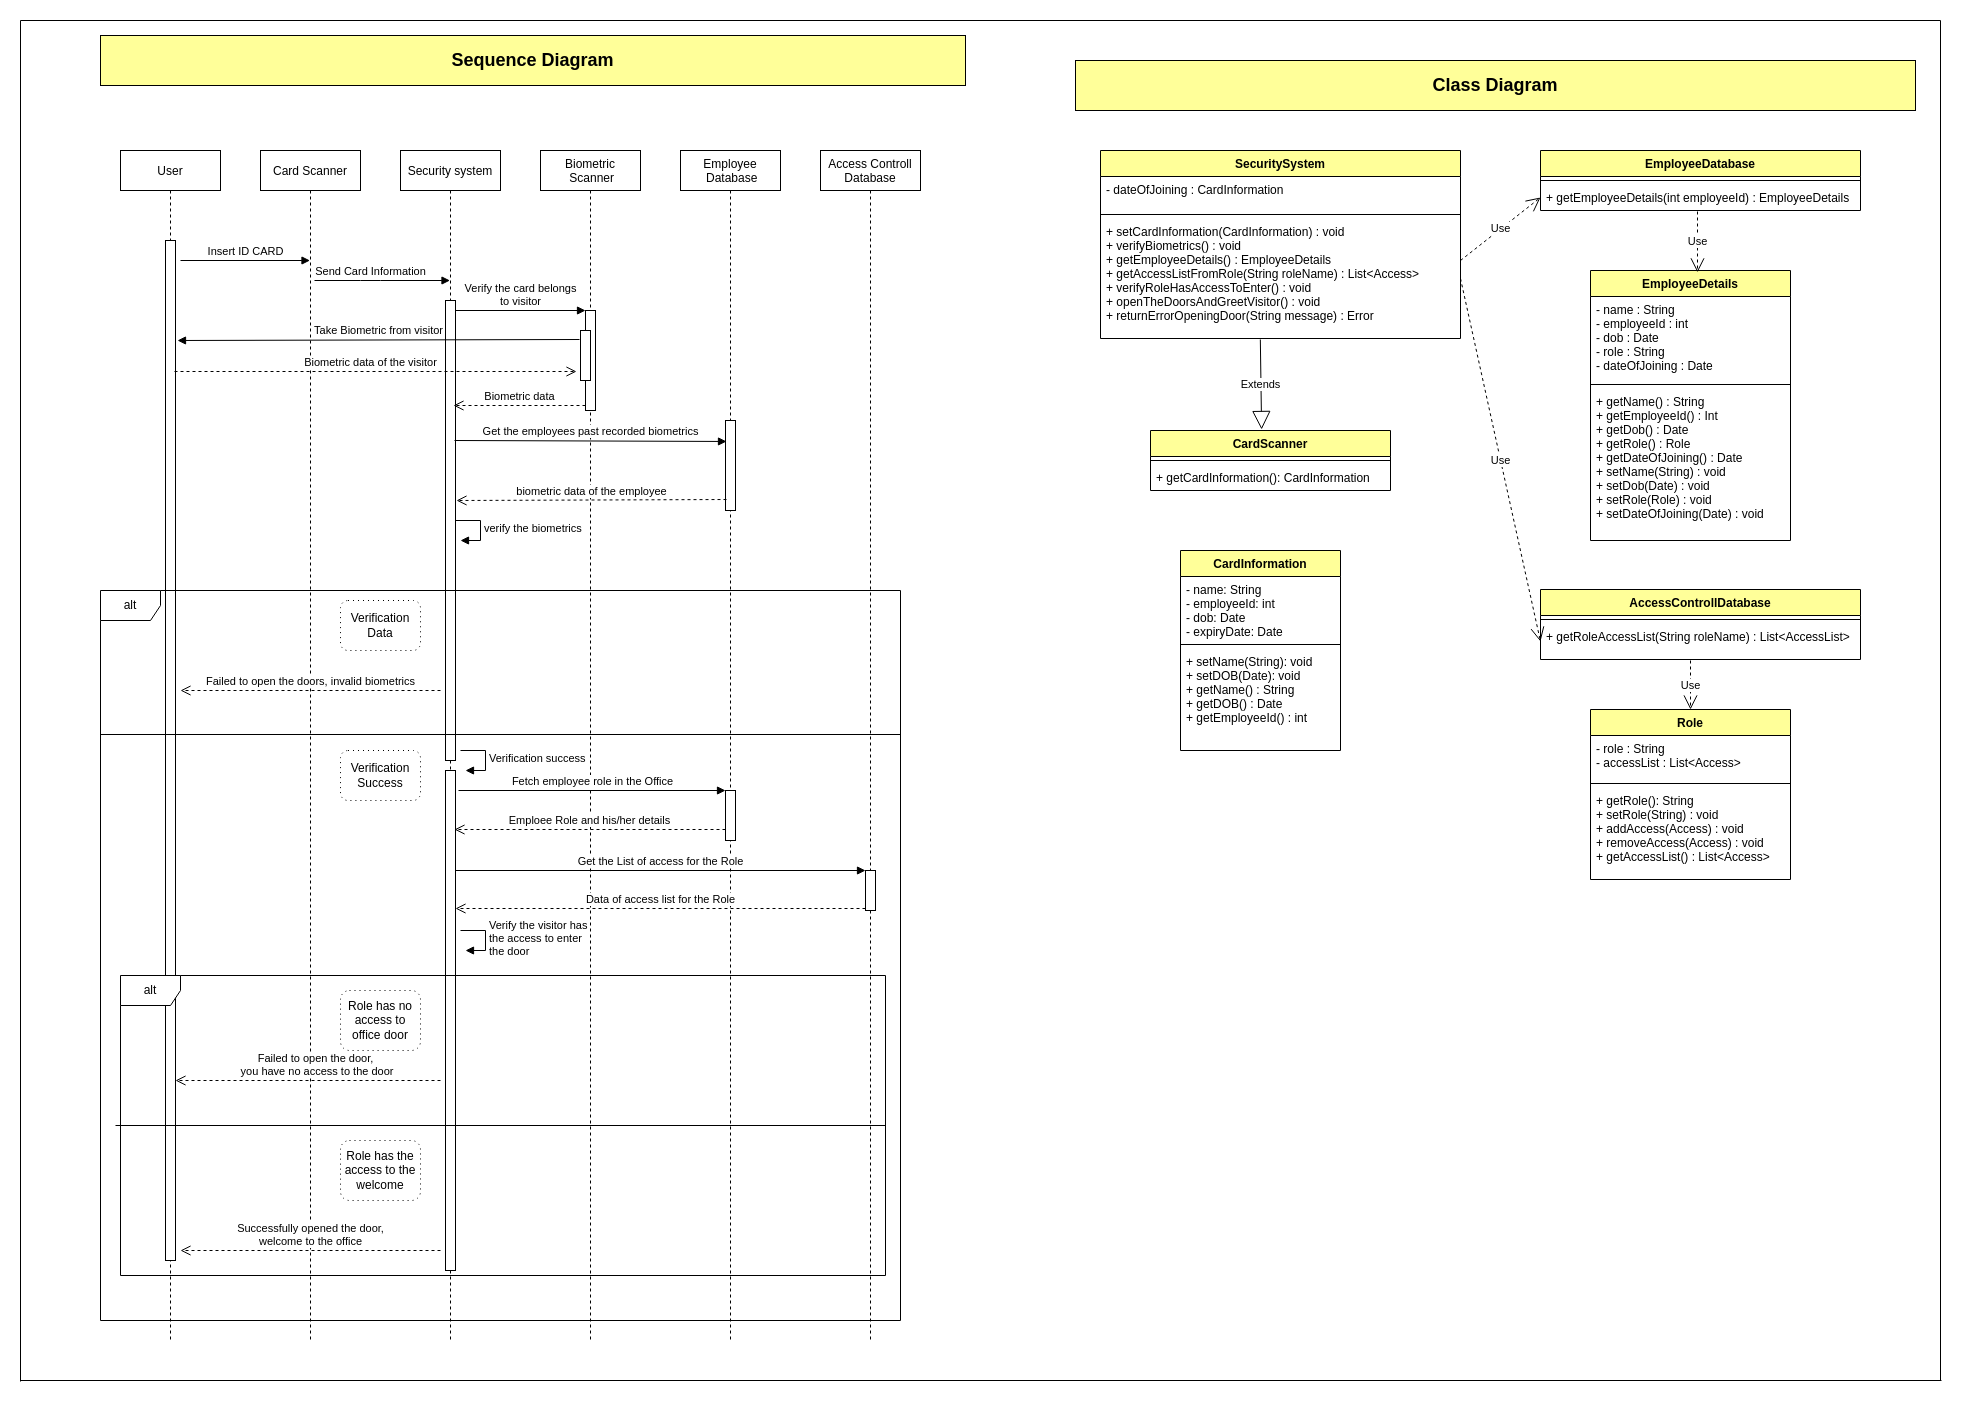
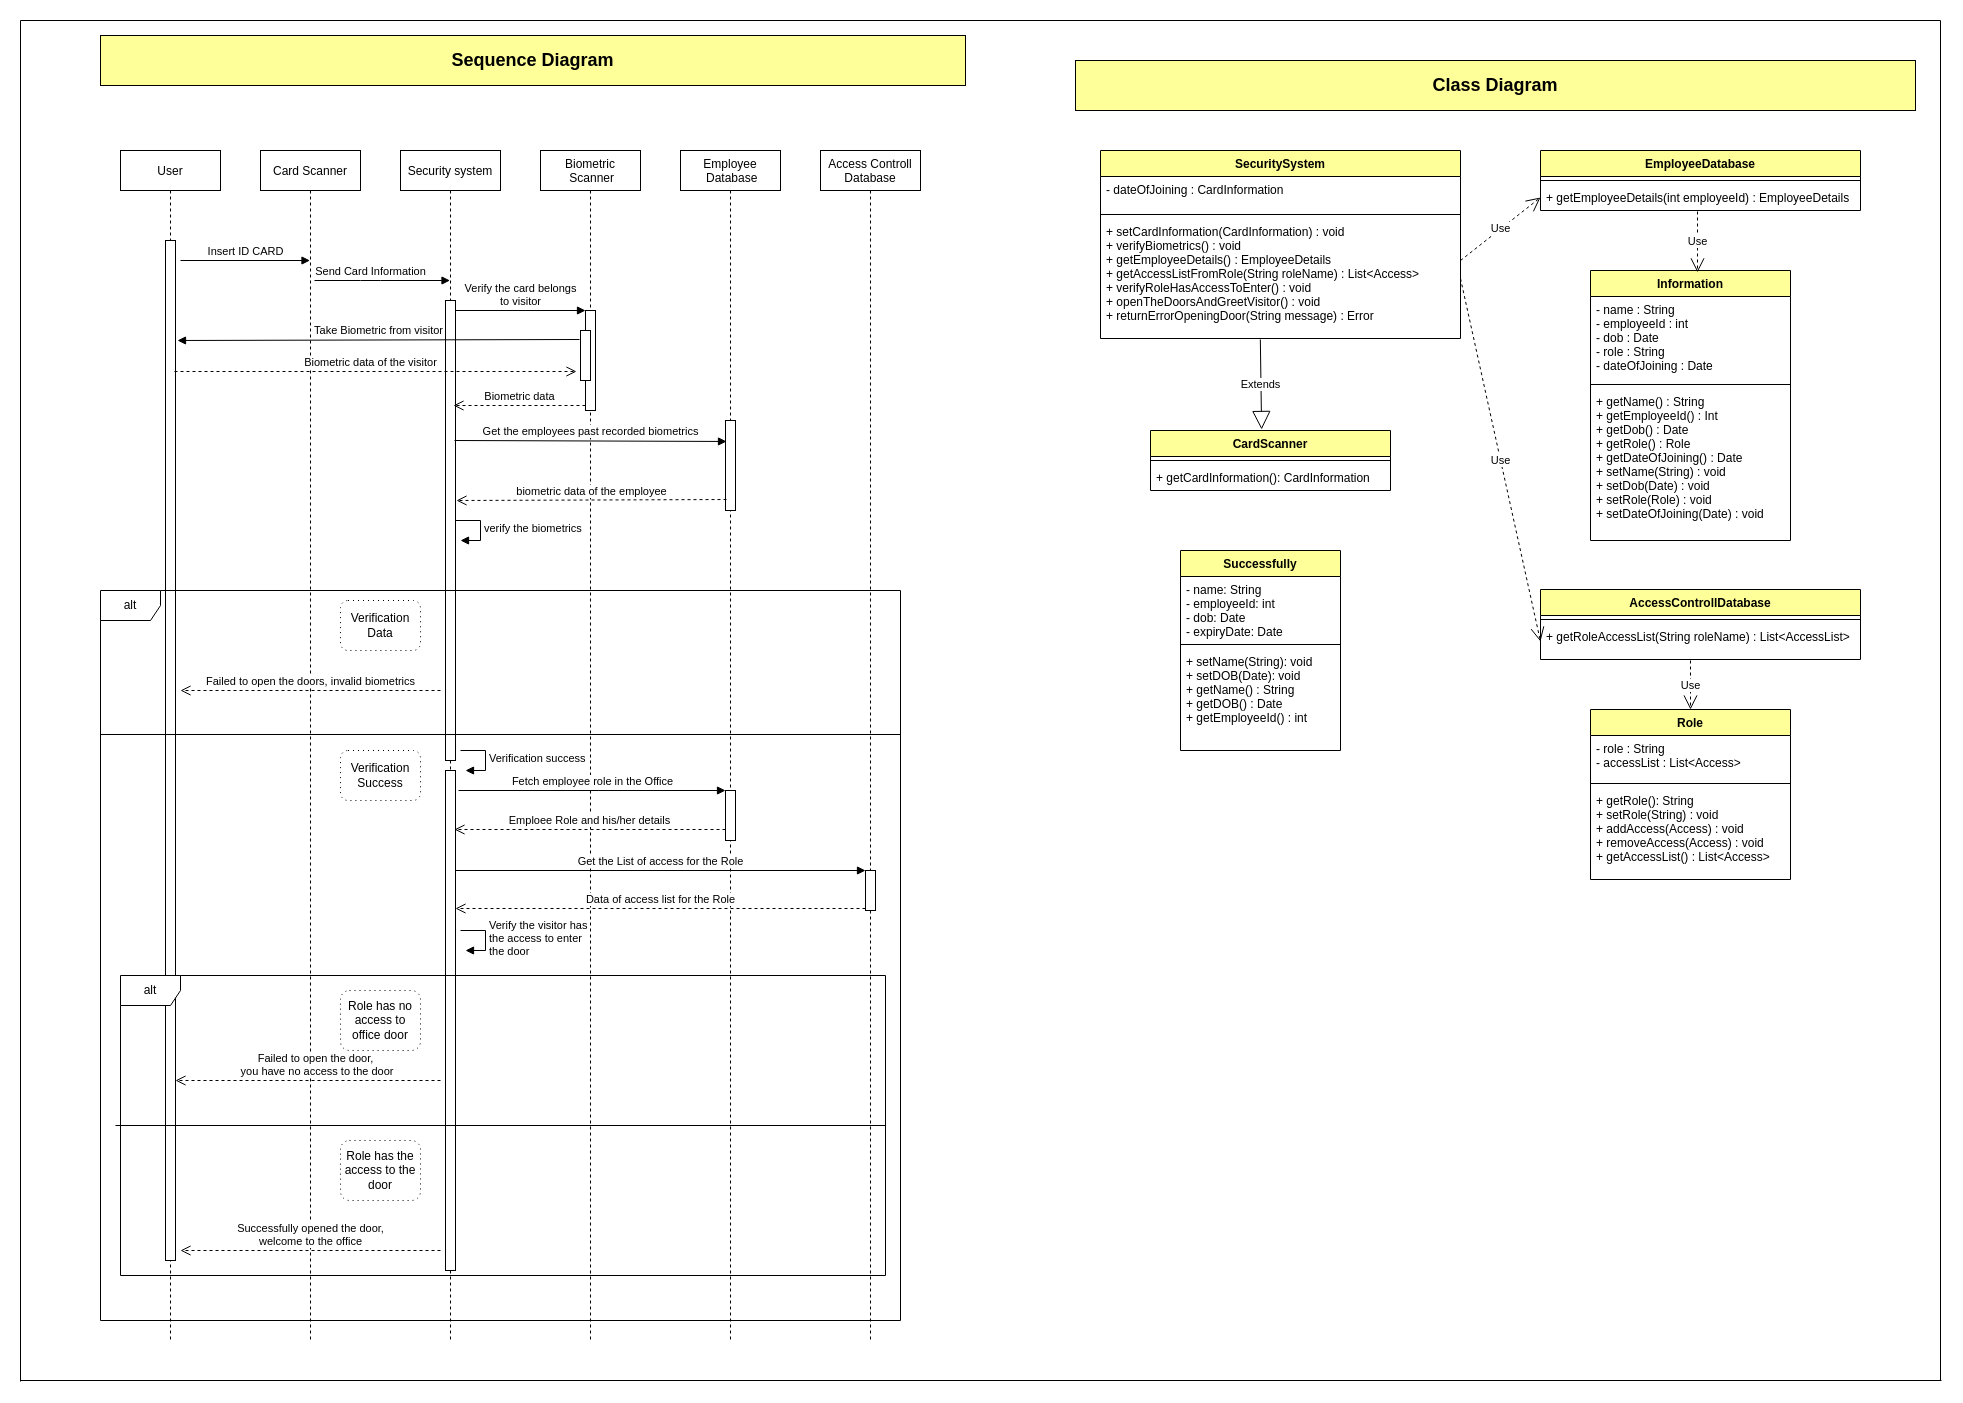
(1690, 284) -> (1690, 284)
(1260, 564) -> (1260, 564)
(381, 1171) -> (381, 1171)
